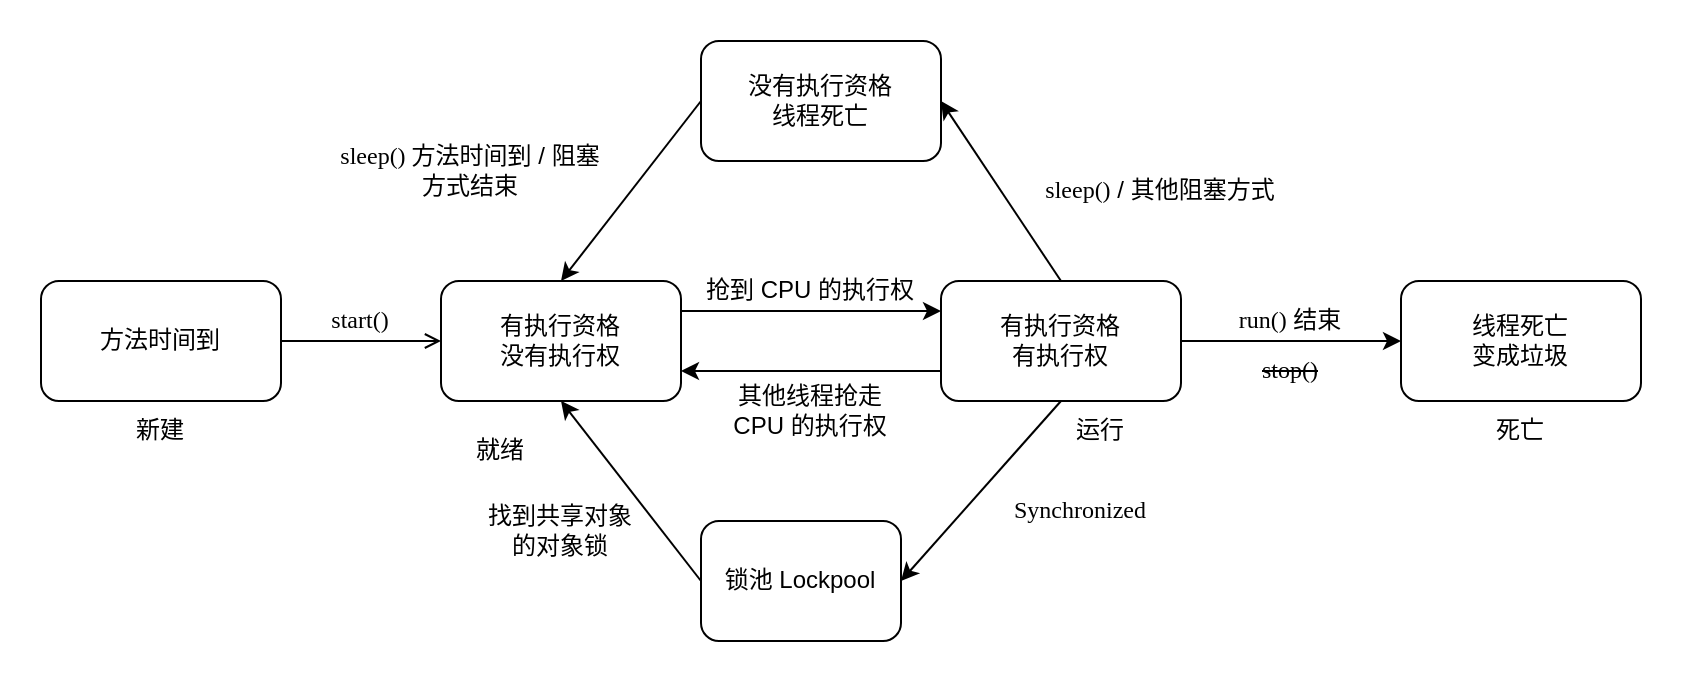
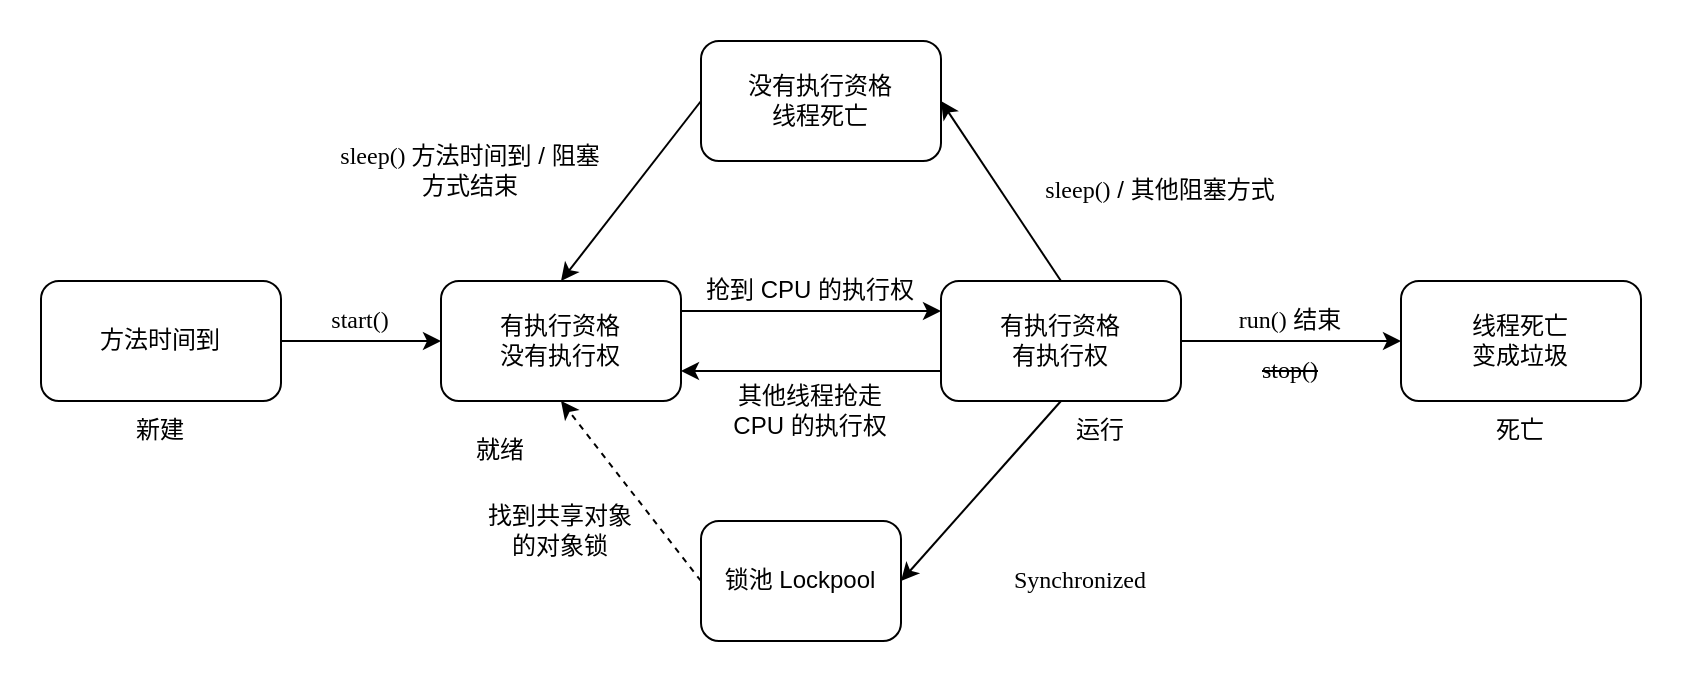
(428, 341) -> (426, 341)
(633, 494) -> (633, 494)
(1081, 511) -> (1081, 581)
